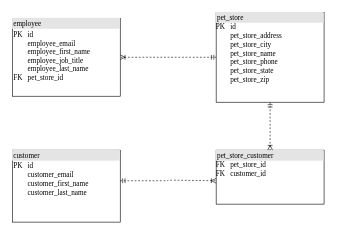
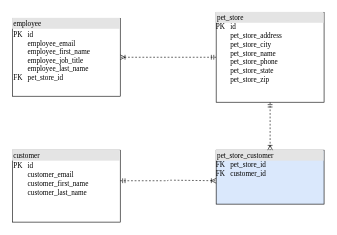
(270, 177) -> (270, 177)
